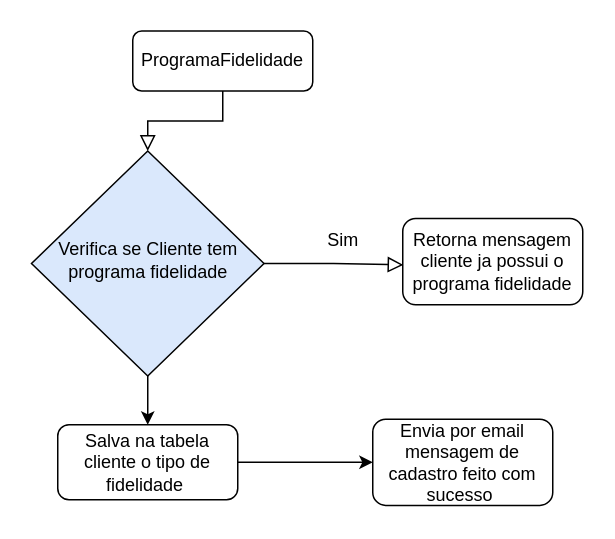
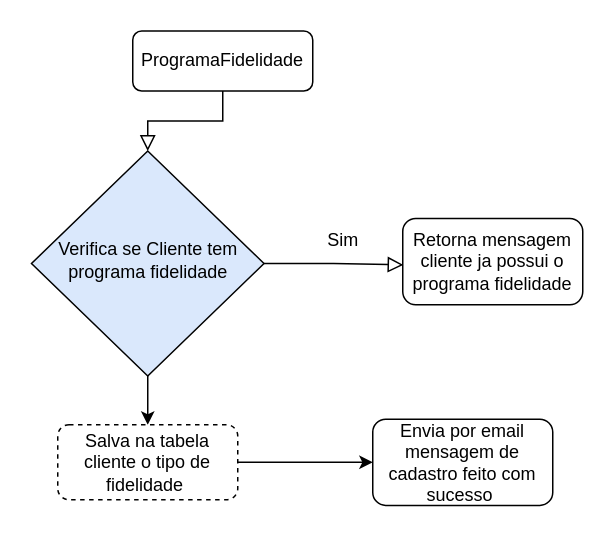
(148, 462) -> (148, 462)
